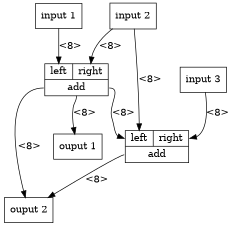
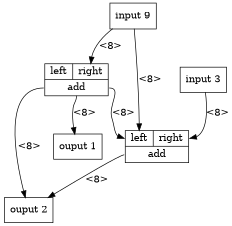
(59, 16) -> none
(133, 16) -> (133, 16)
